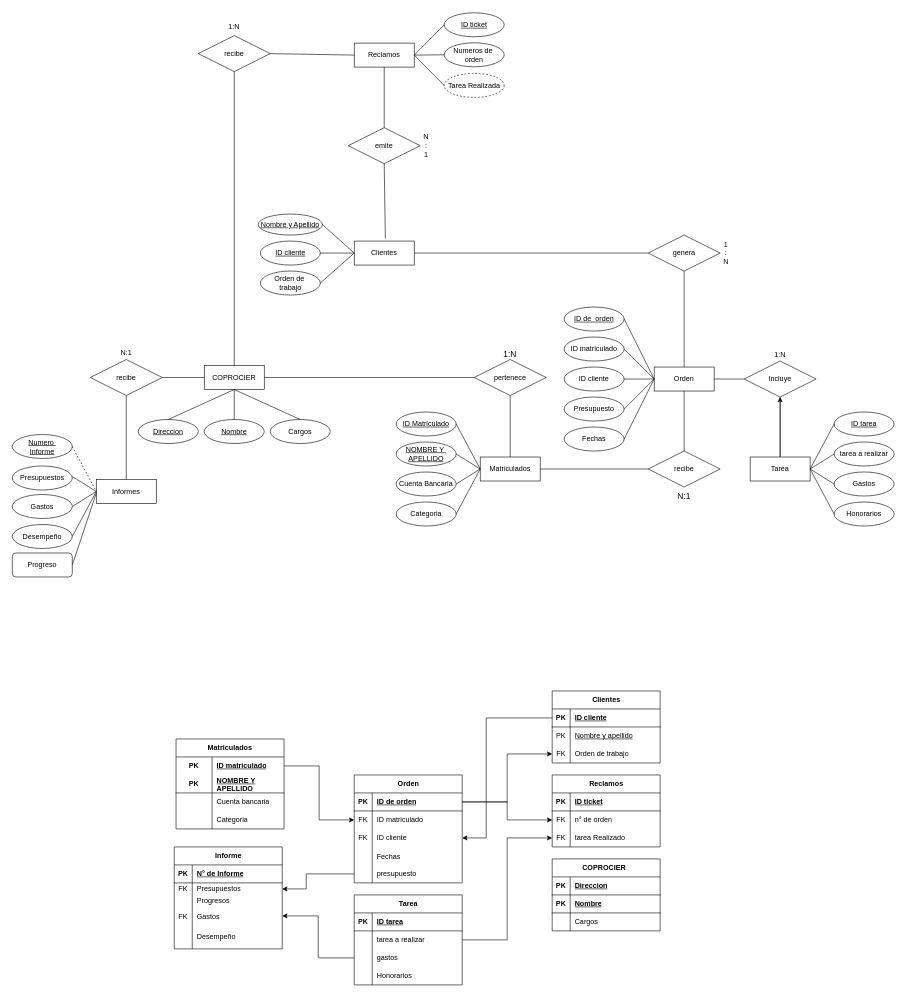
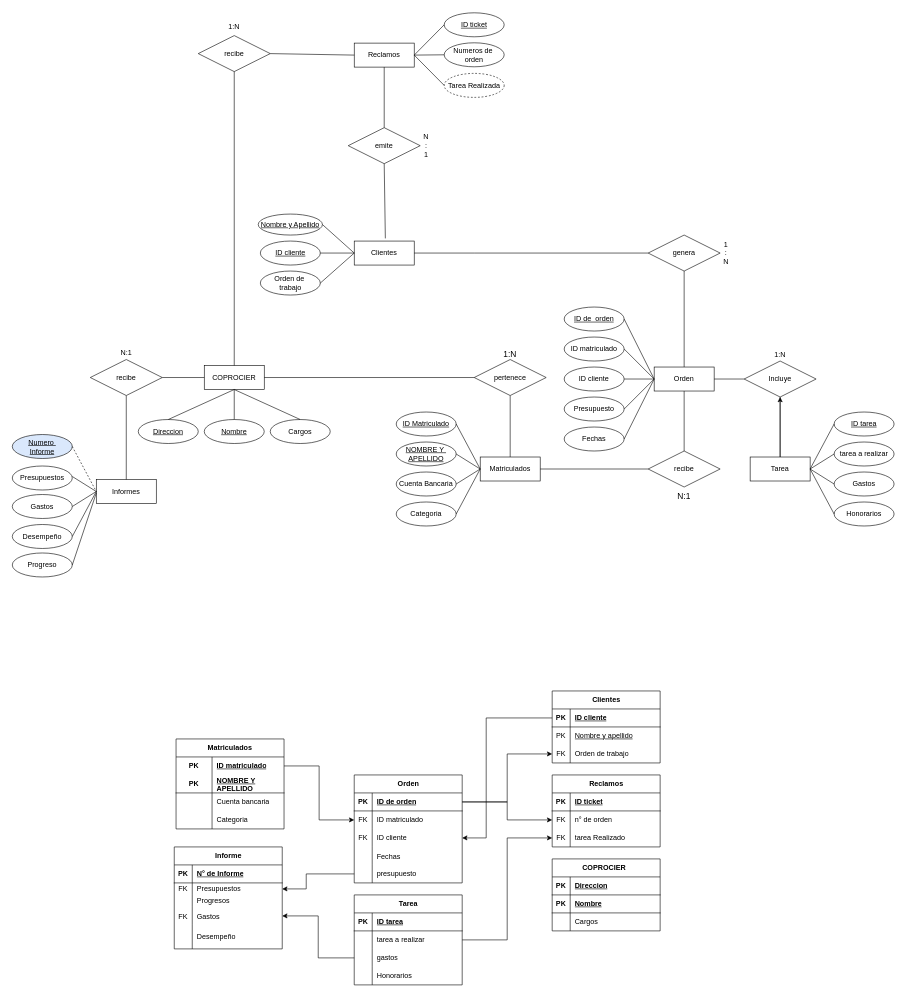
(42, 446) -> (42, 446)
(42, 565) -> (42, 565)
